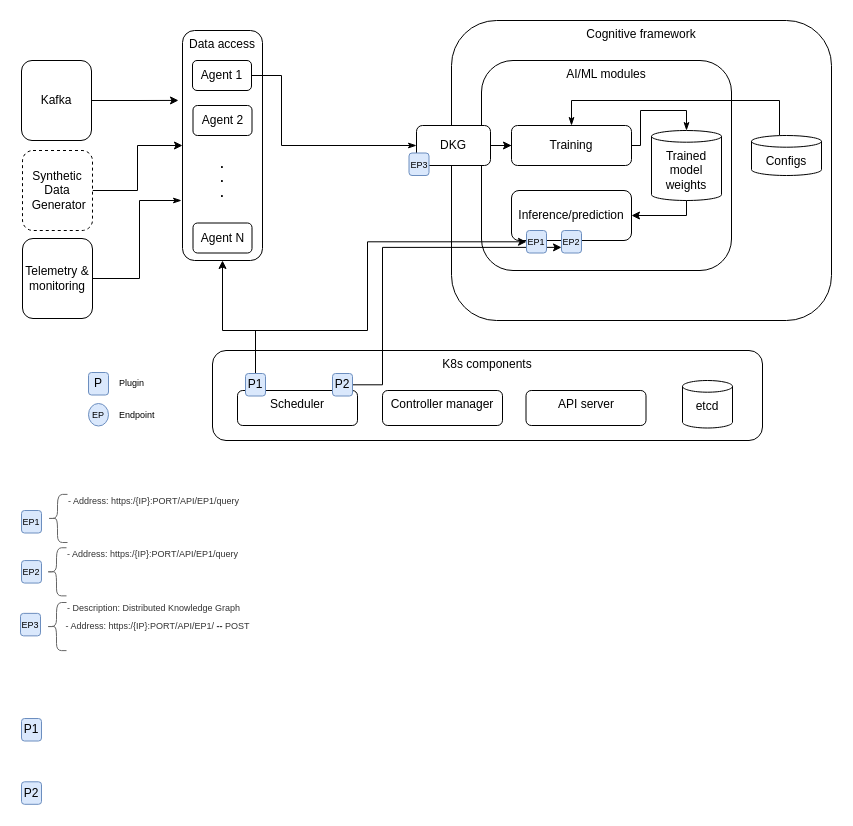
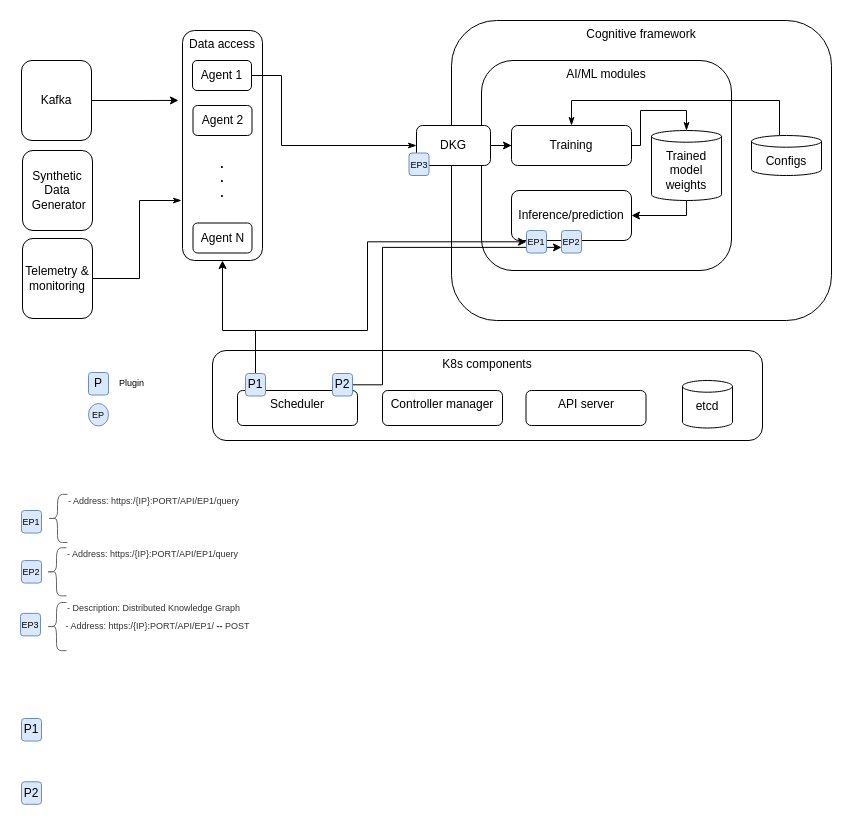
(138, 172) -> none
(58, 191) -> (58, 191)
(143, 416) -> none
